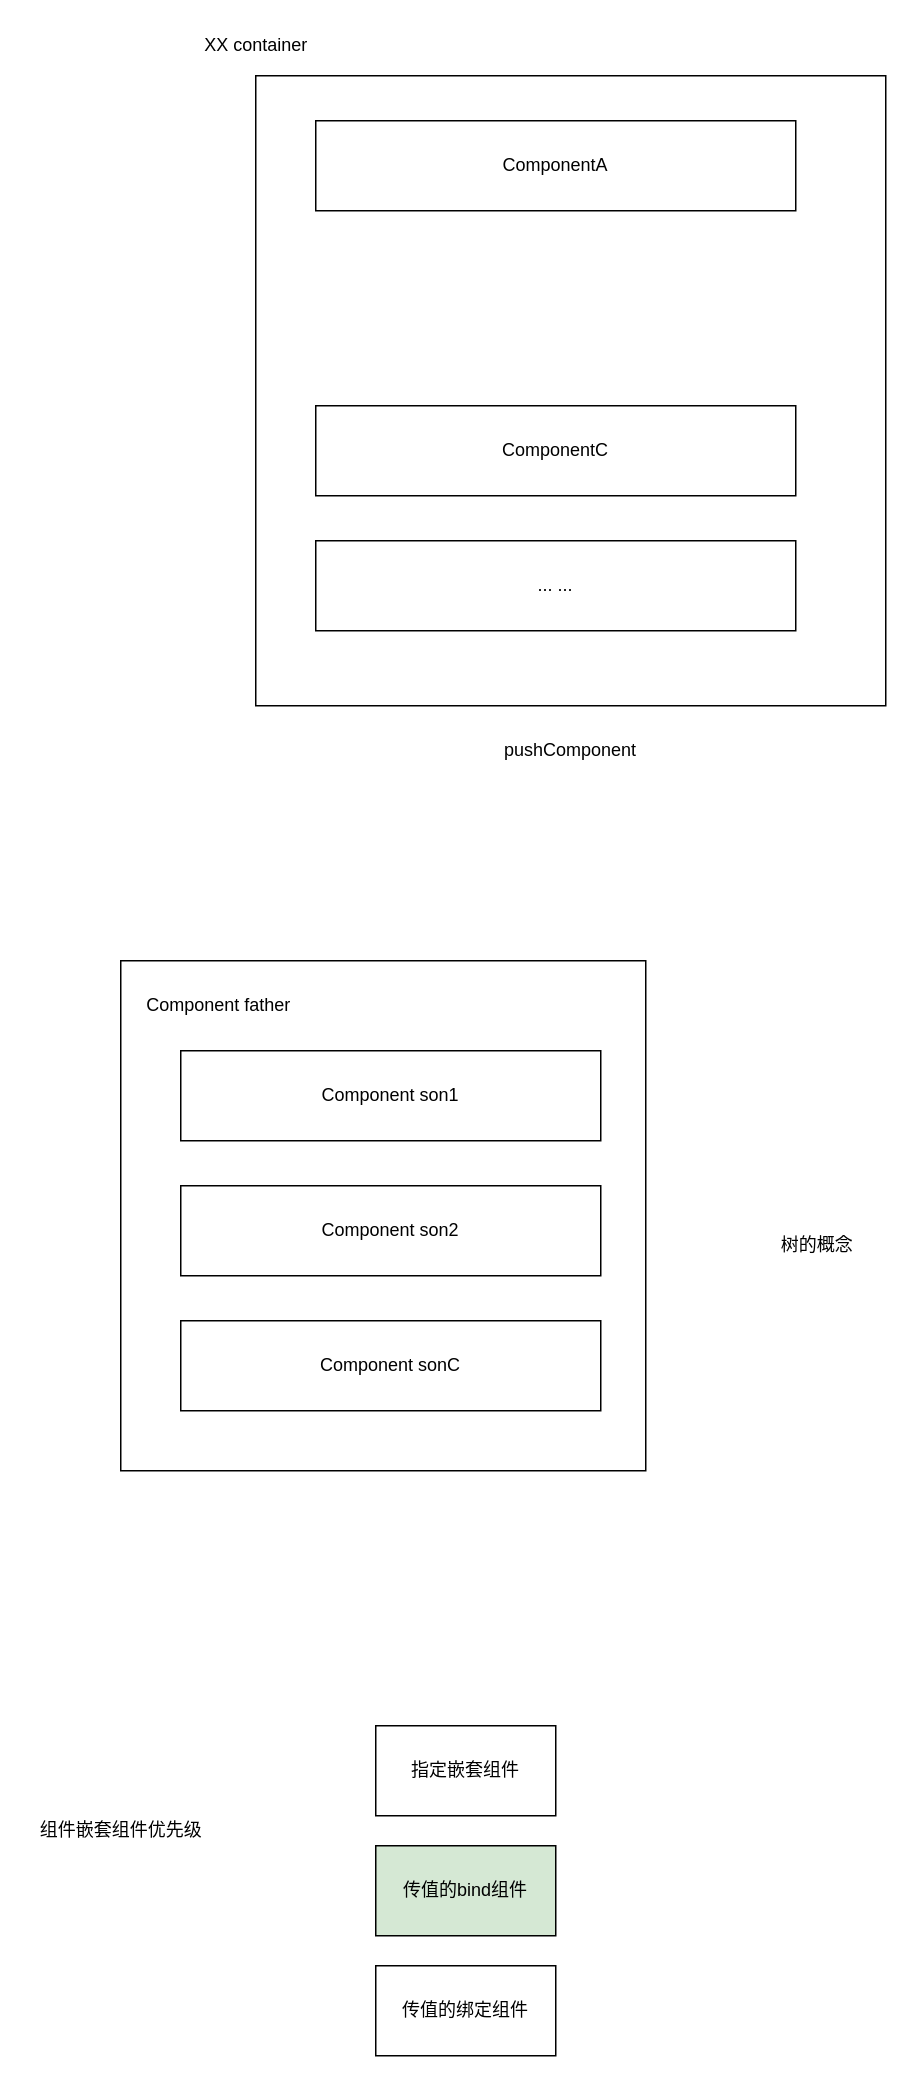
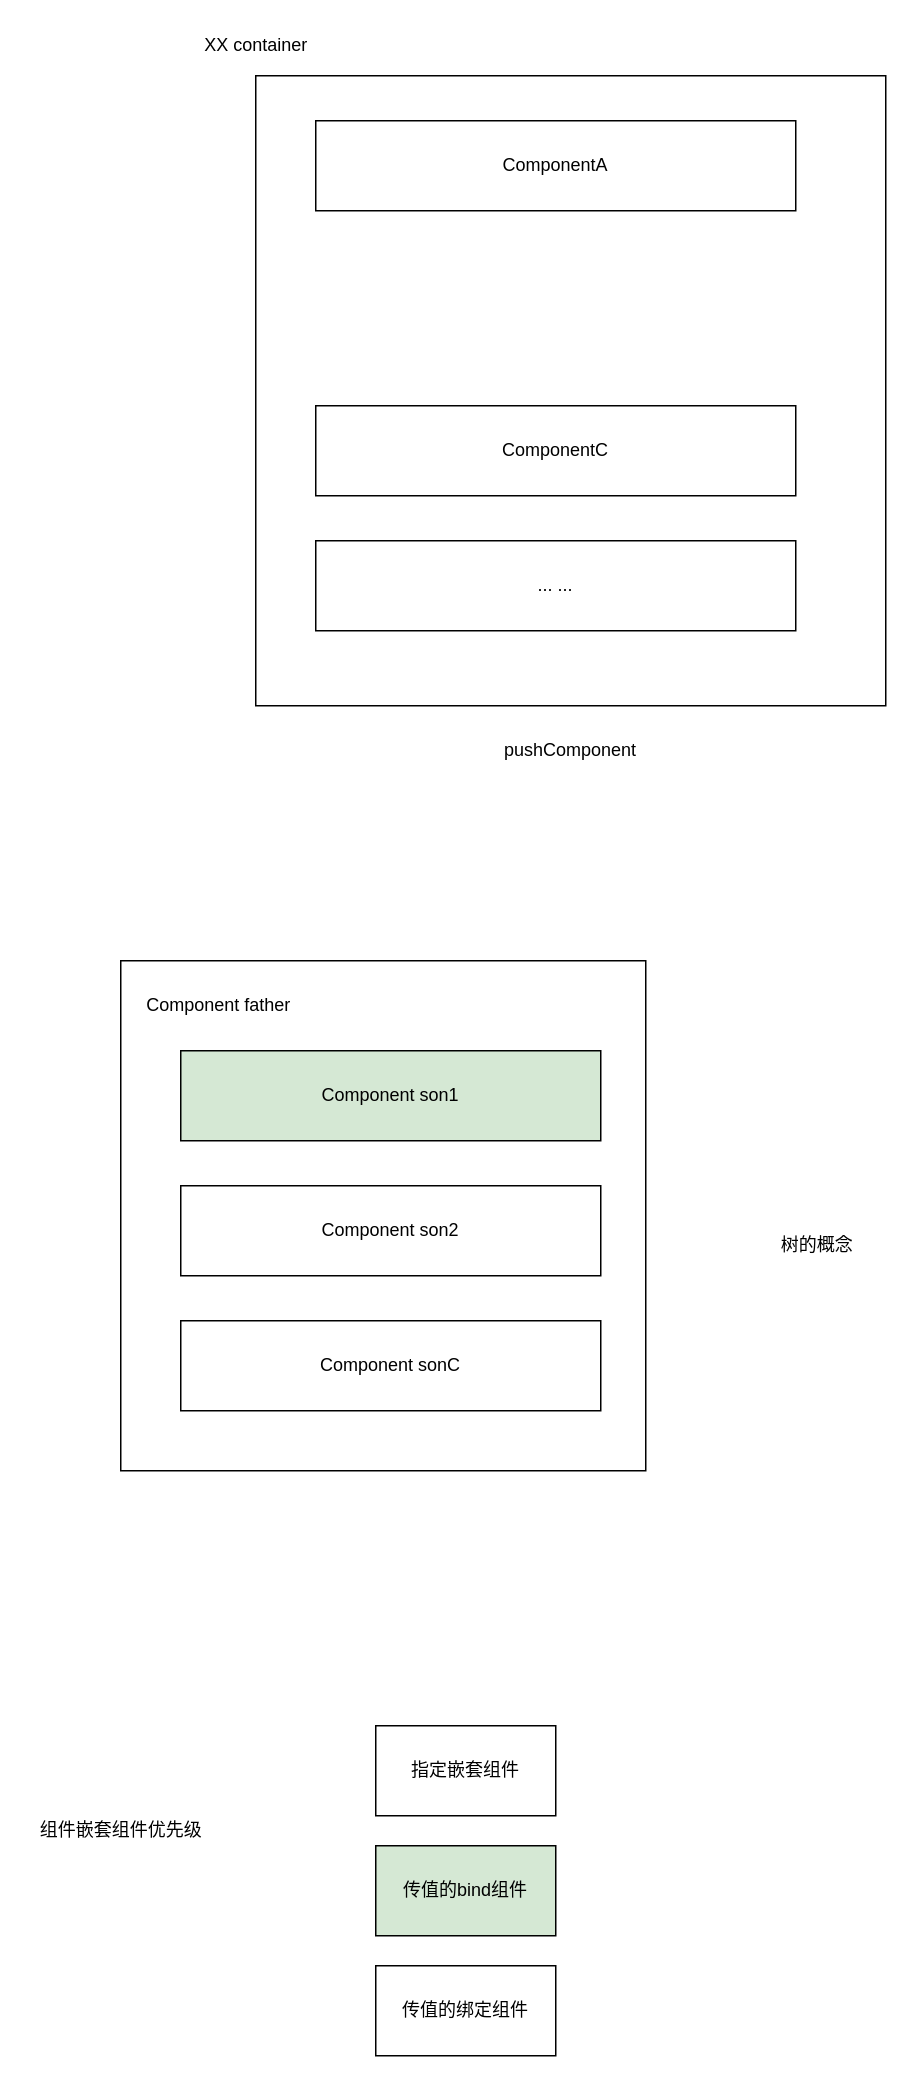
(391, 1096) -> (391, 1096)
